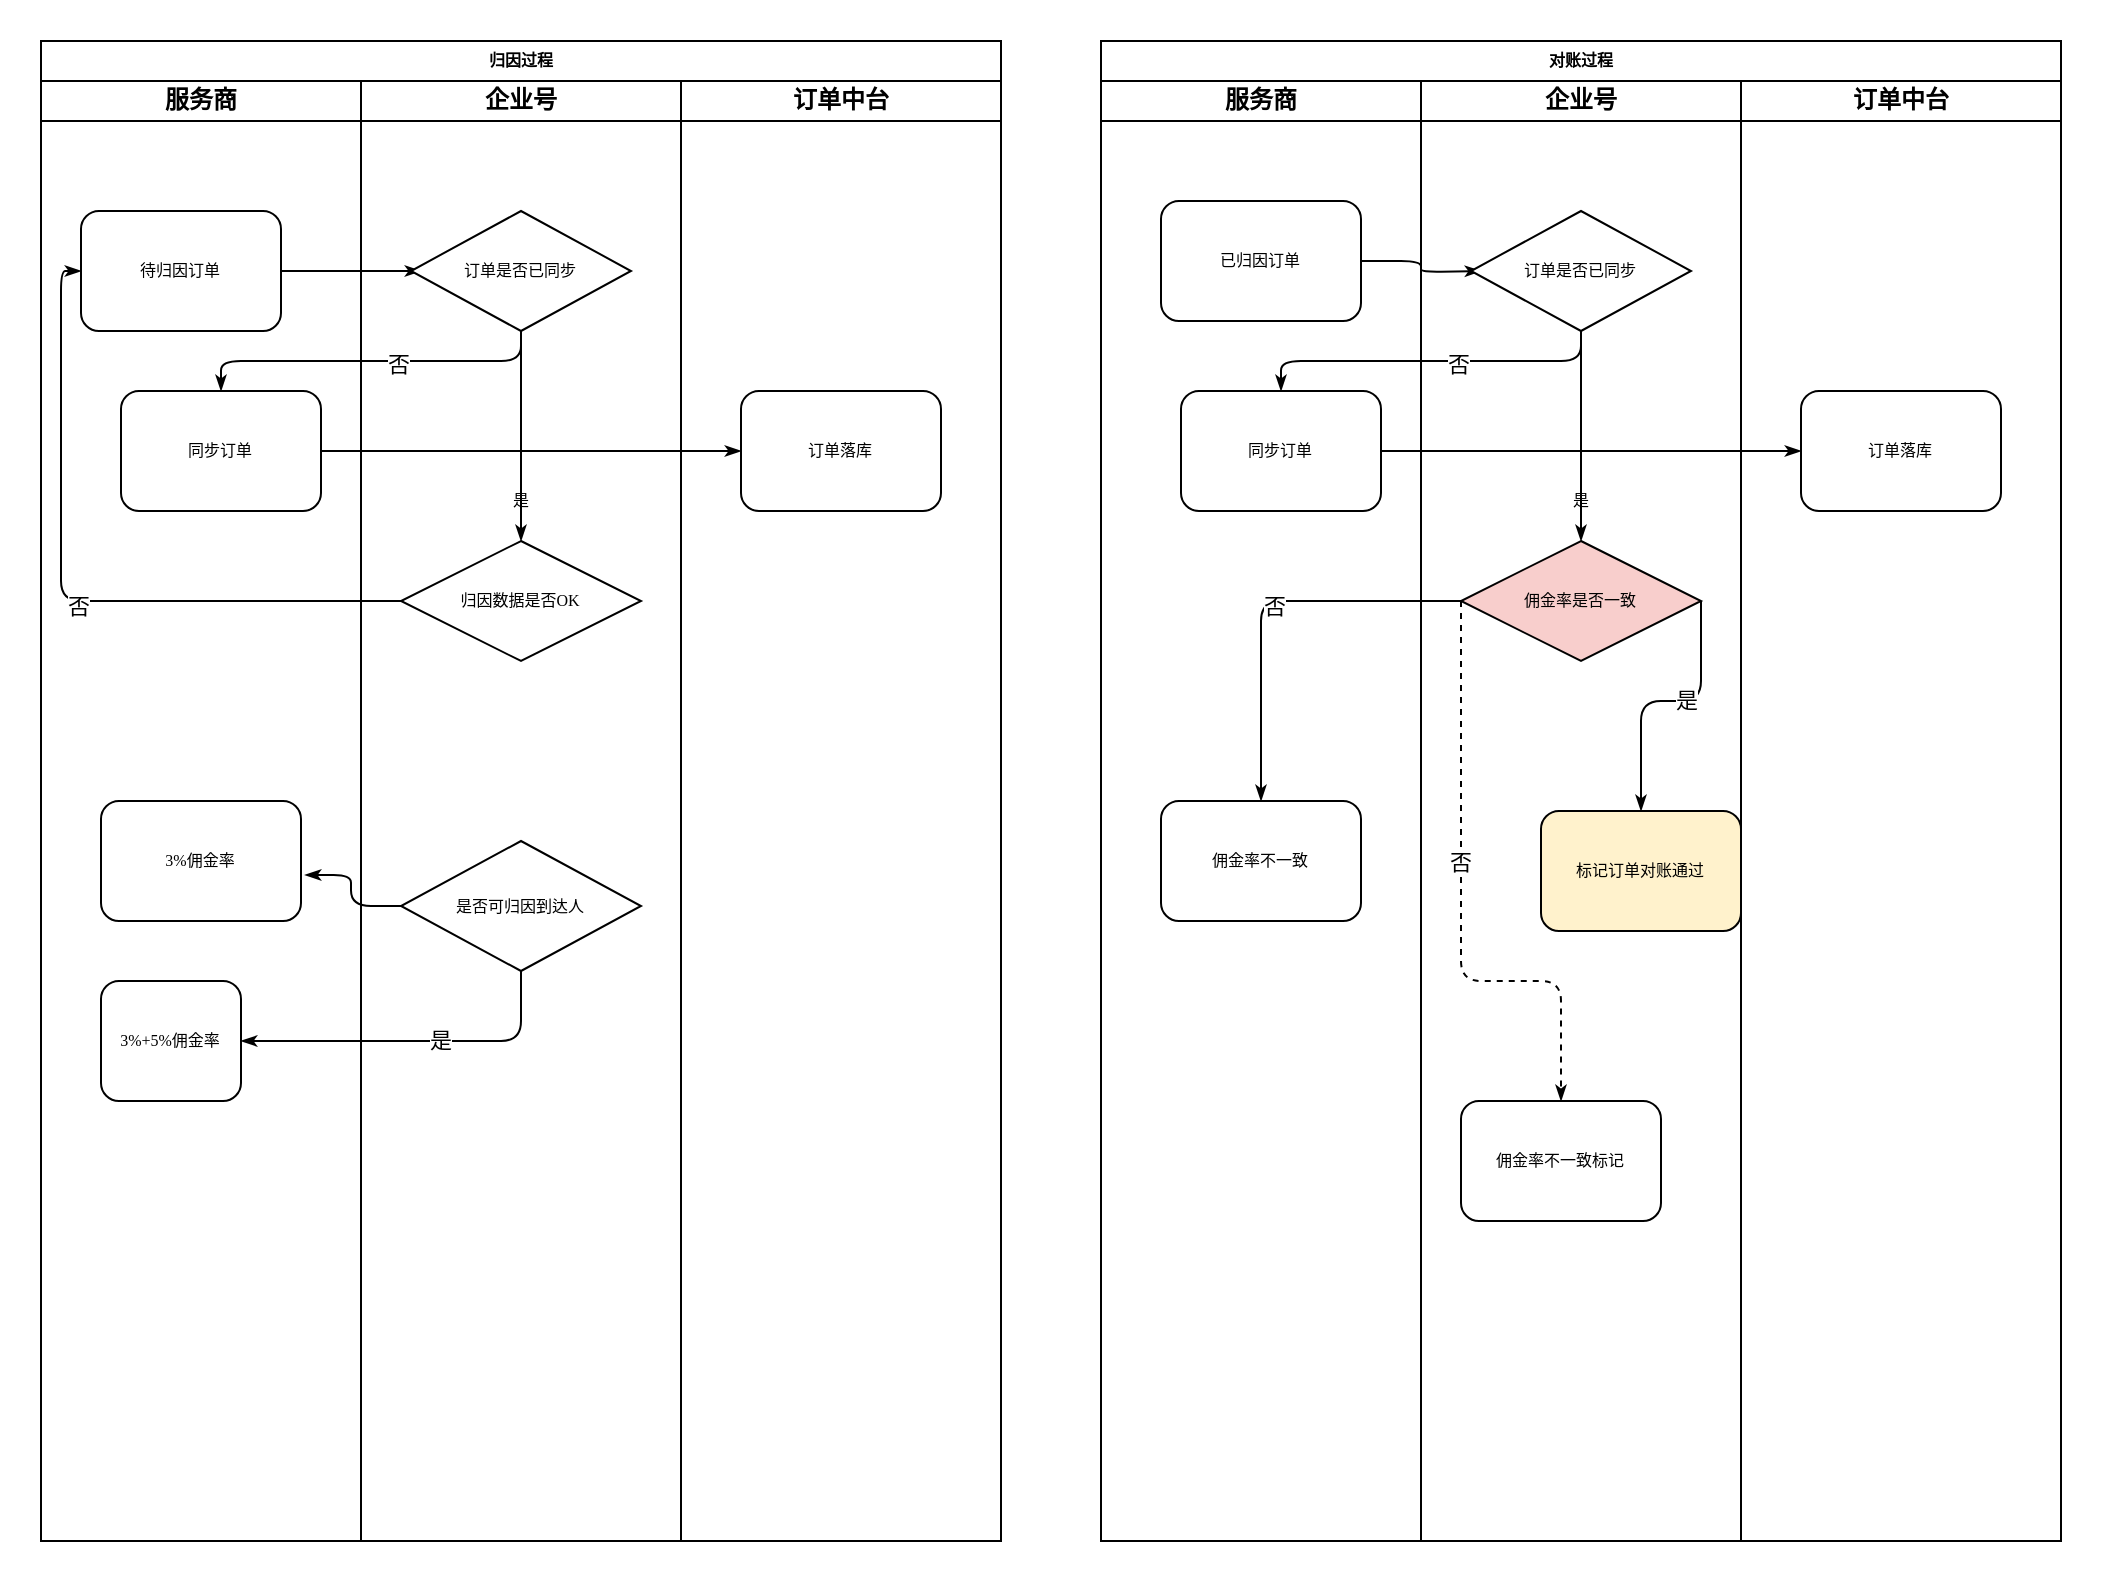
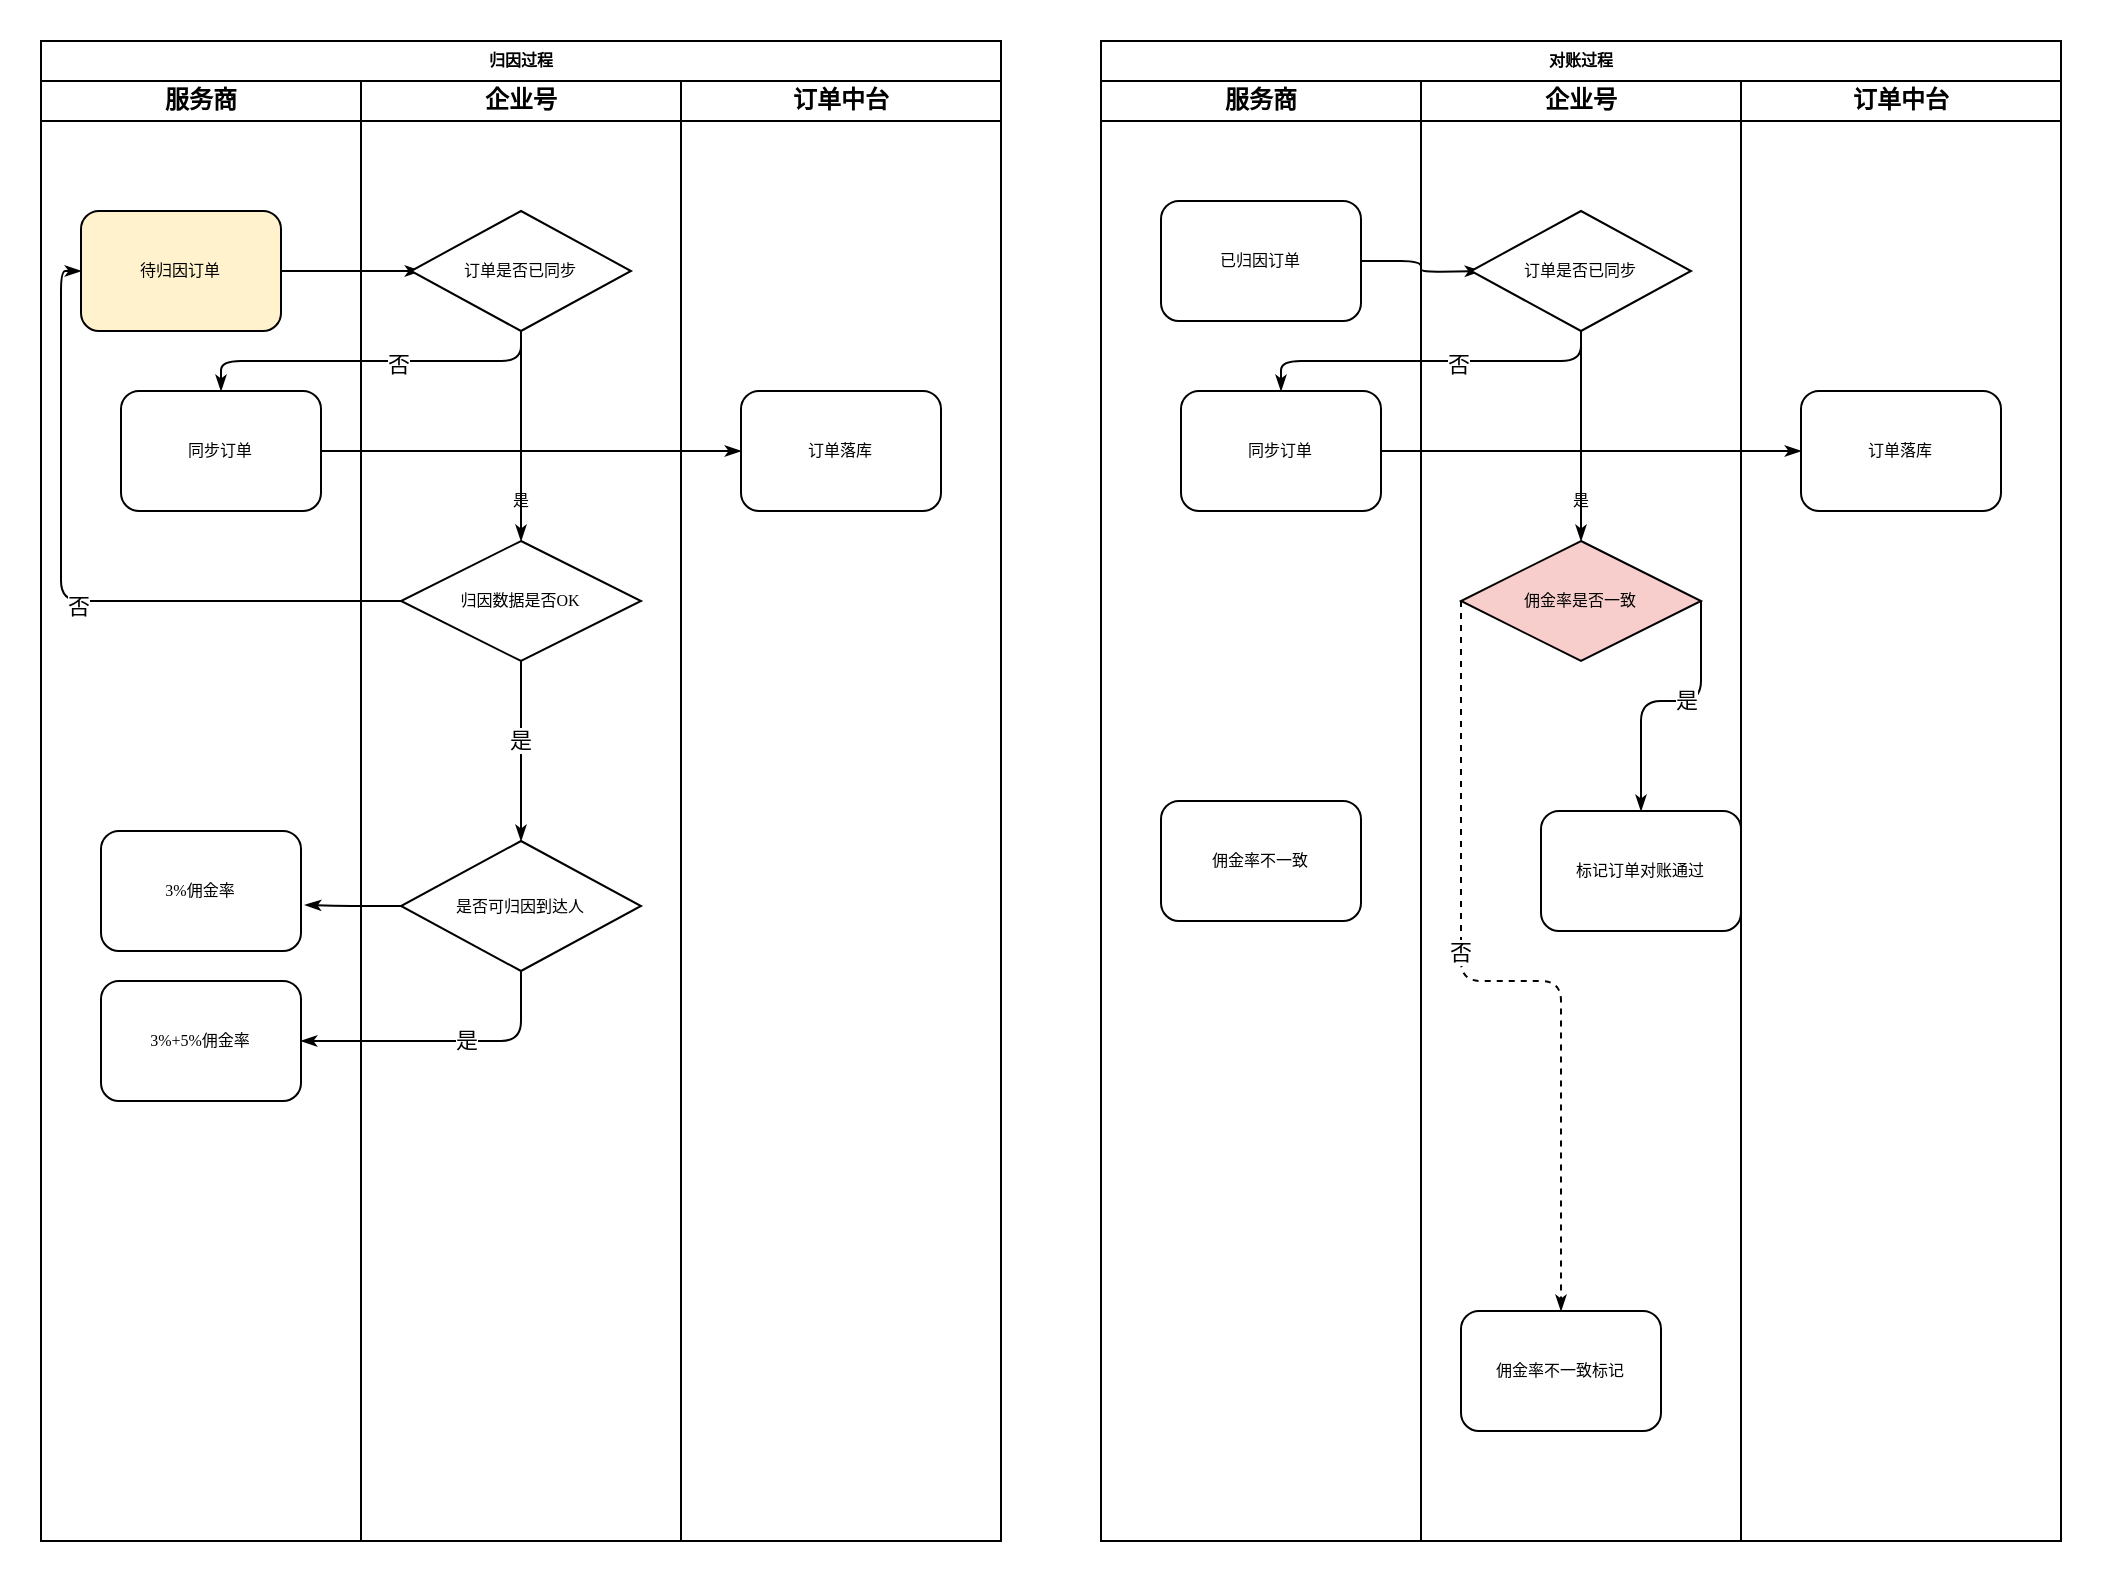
(181, 271) -> (181, 271)
(1261, 624) -> none
none -> (521, 745)
(201, 861) -> (201, 891)
(1641, 871) -> (1641, 871)
(171, 1041) -> (201, 1041)
(1561, 1161) -> (1561, 1371)
